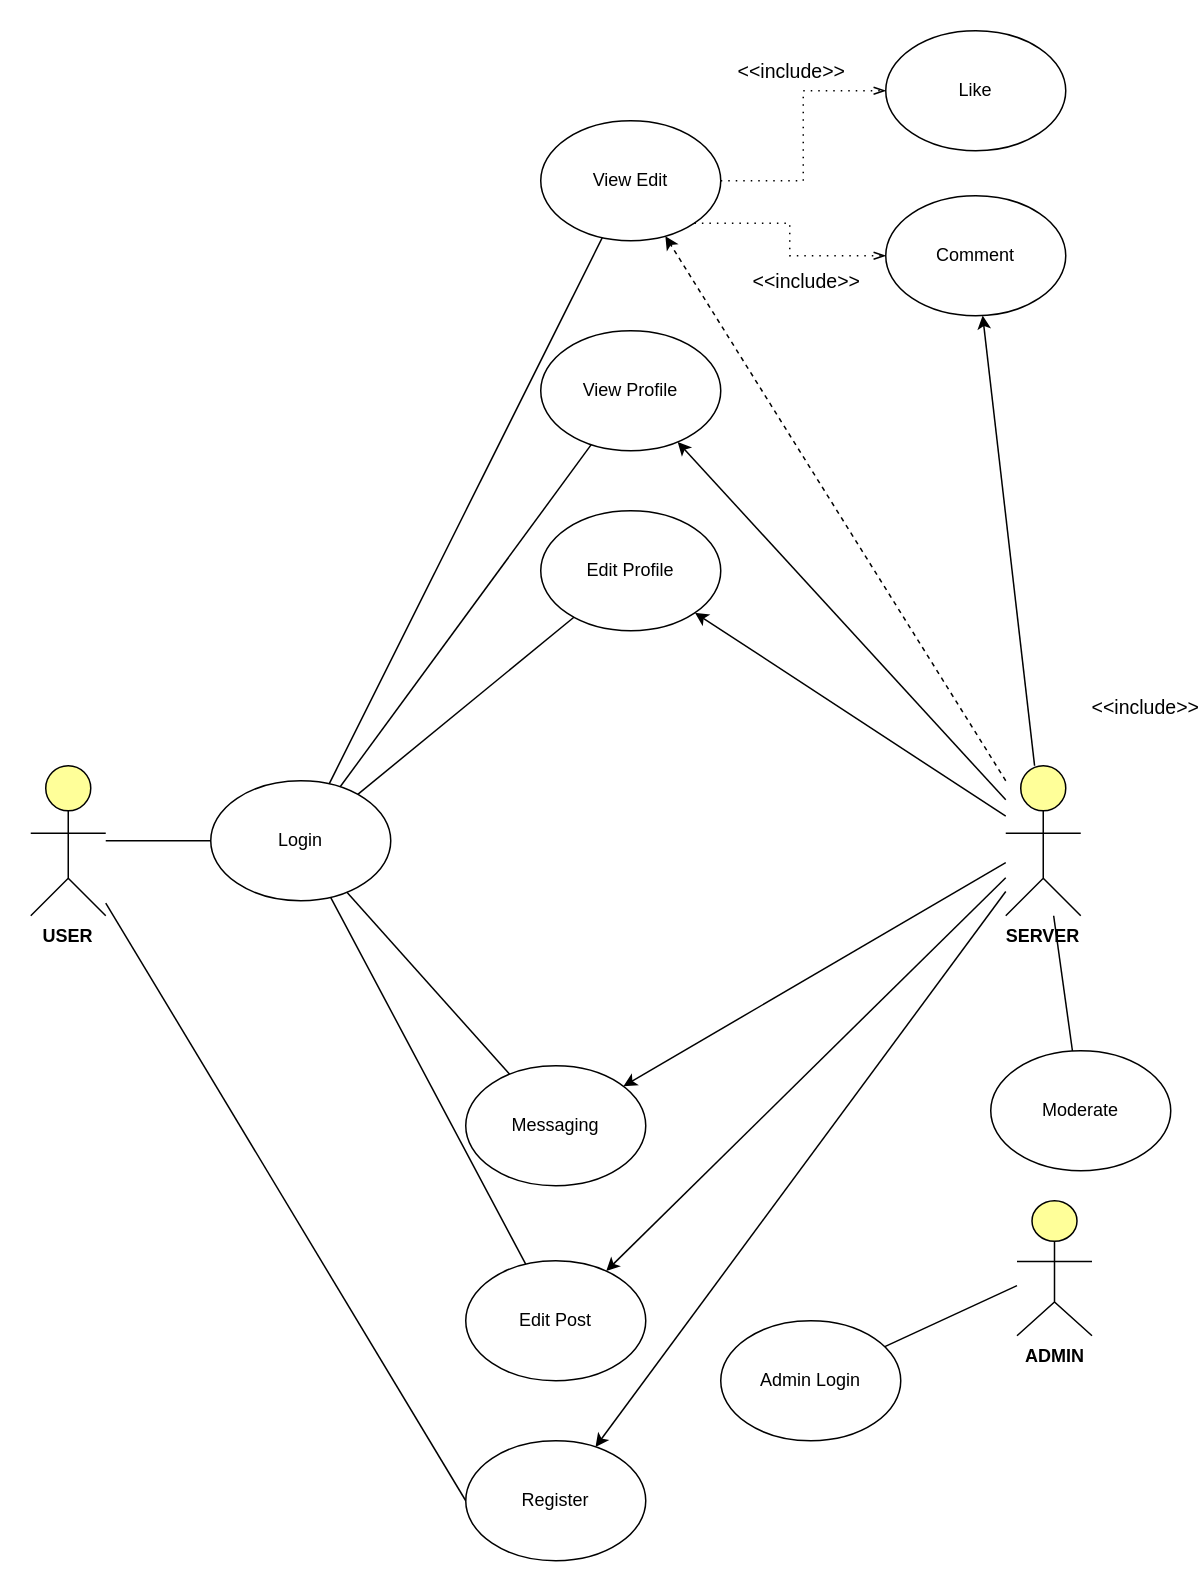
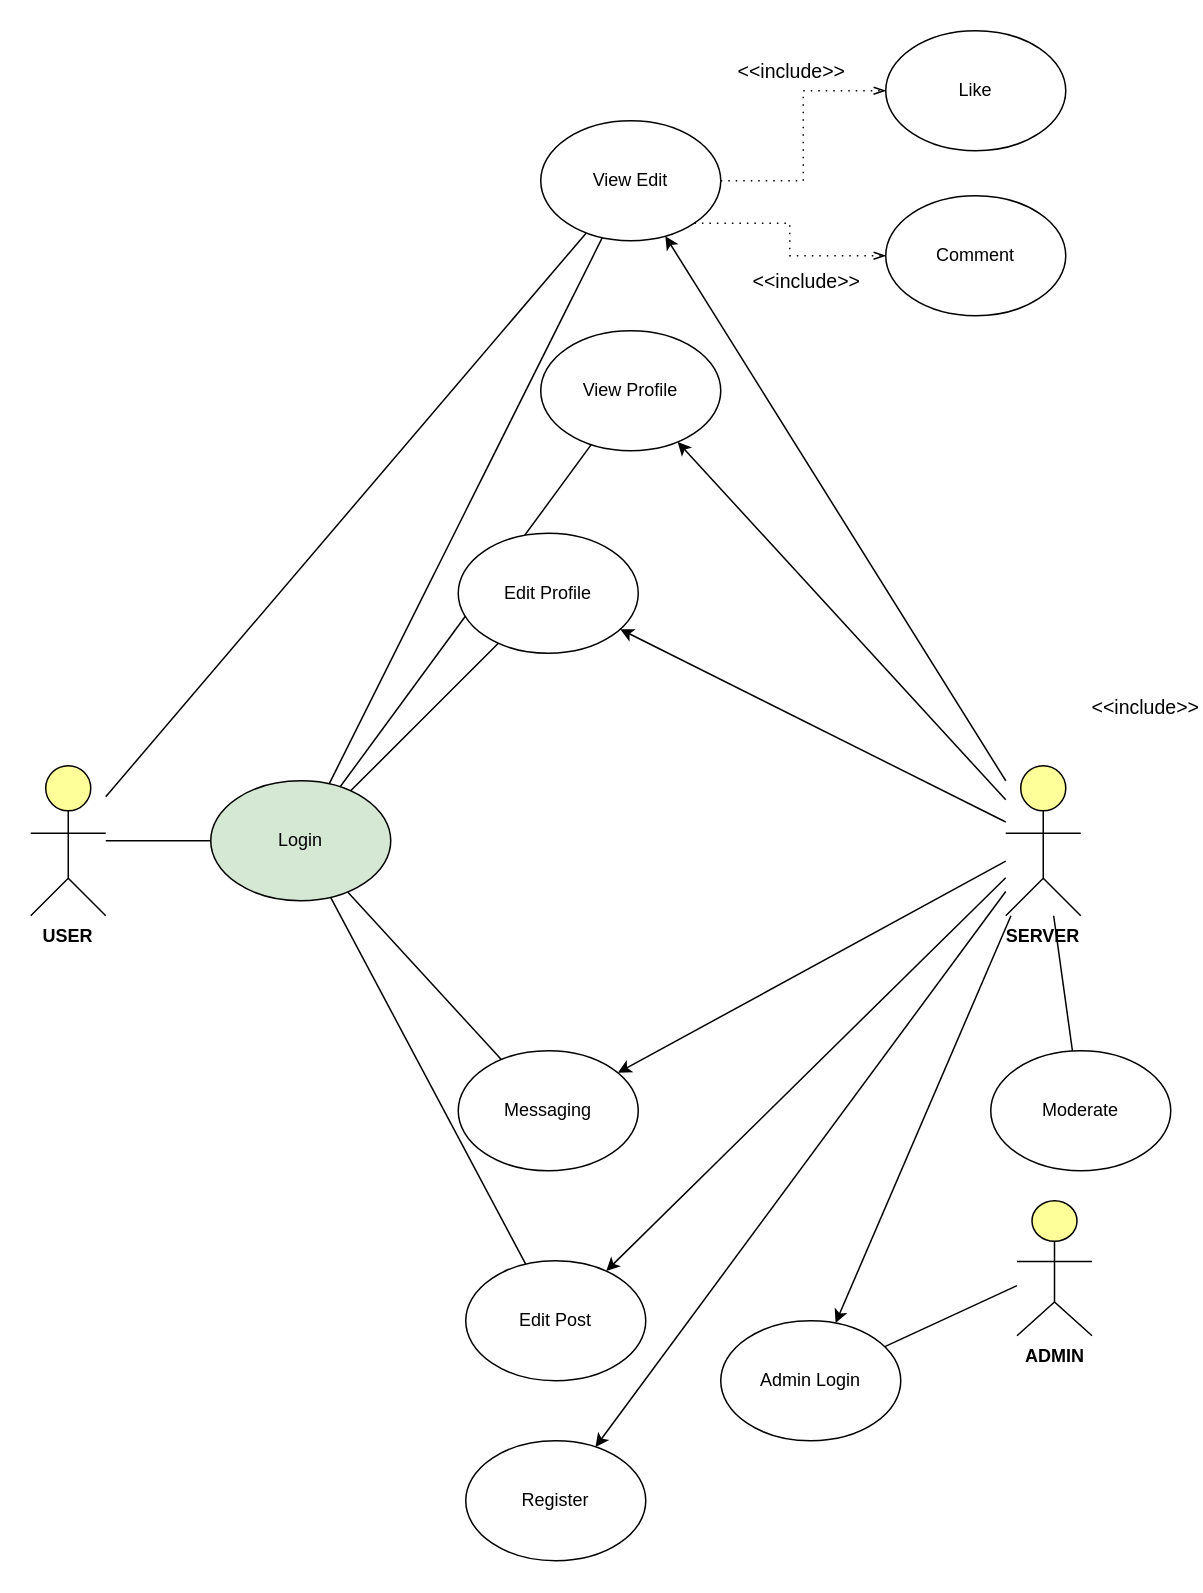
(838, 512) -> (838, 512)
(1009, 546) -> (925, 1115)
(631, 571) -> (548, 593)
(301, 841) -> (301, 841)
(556, 1126) -> (548, 1111)
(285, 1201) -> (346, 515)
